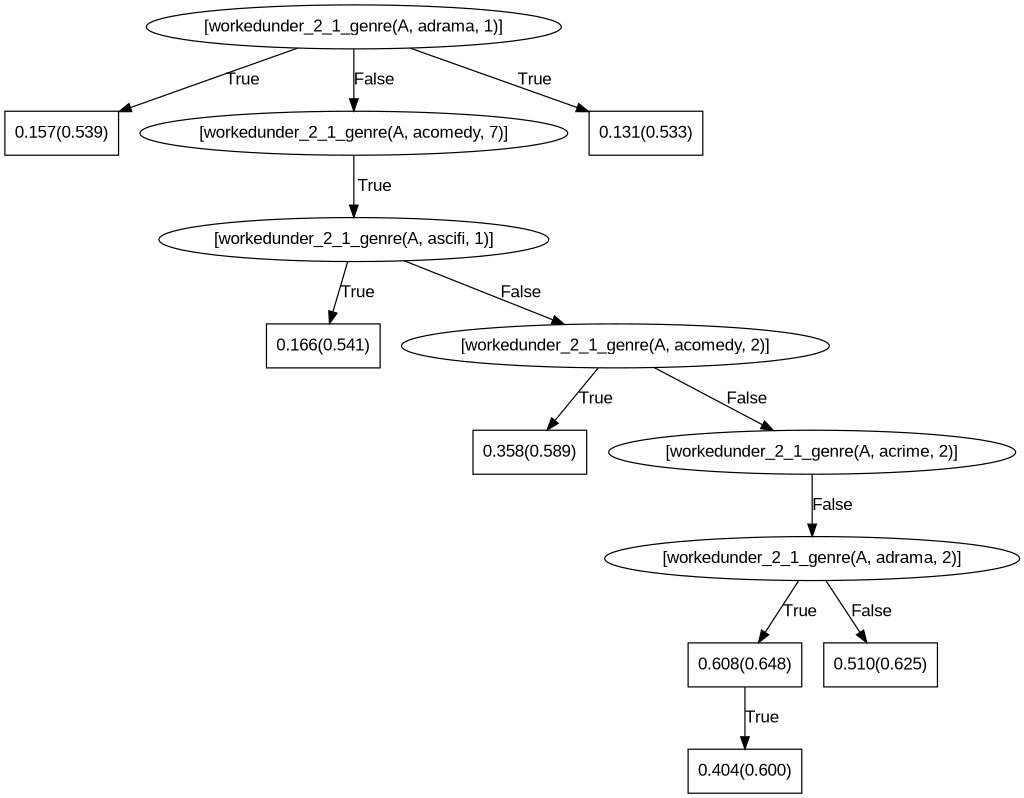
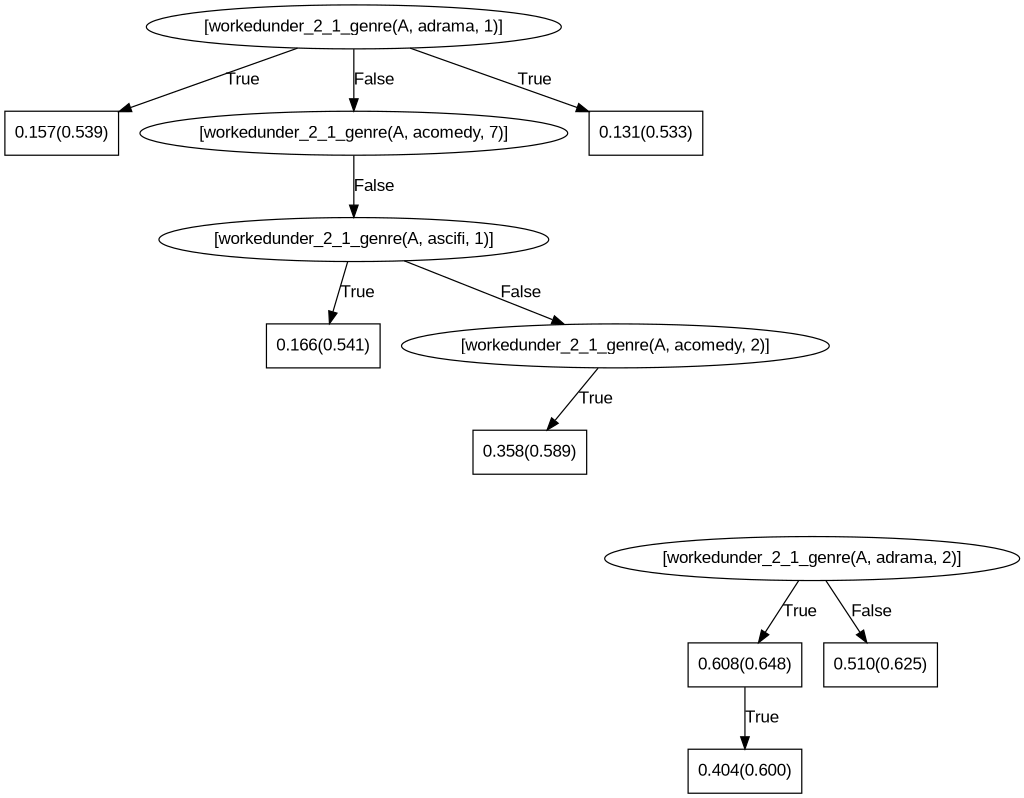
(375, 186) -> (375, 186)
(812, 452) -> none
